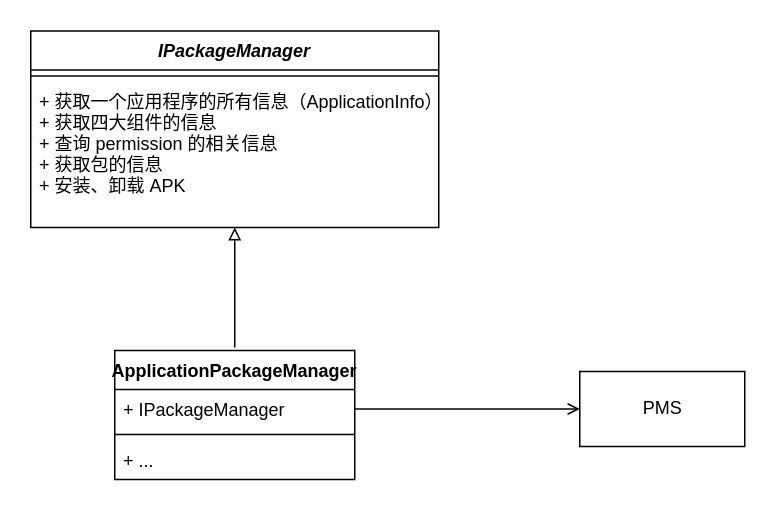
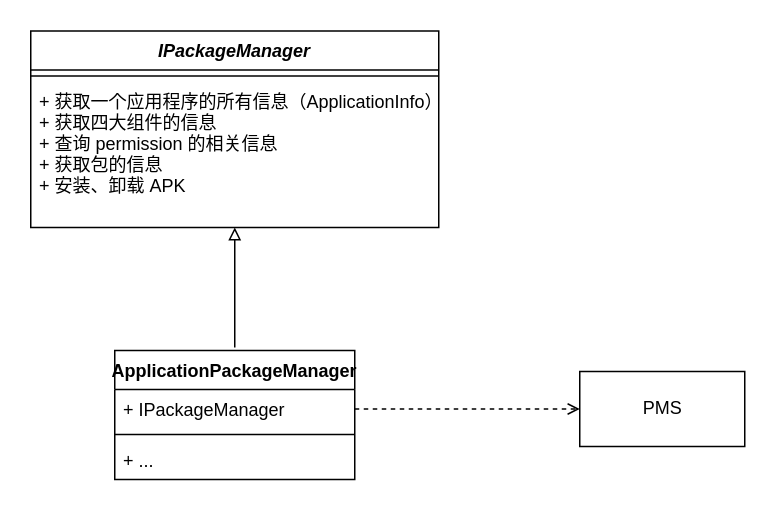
(464, 409) -> (464, 409)
